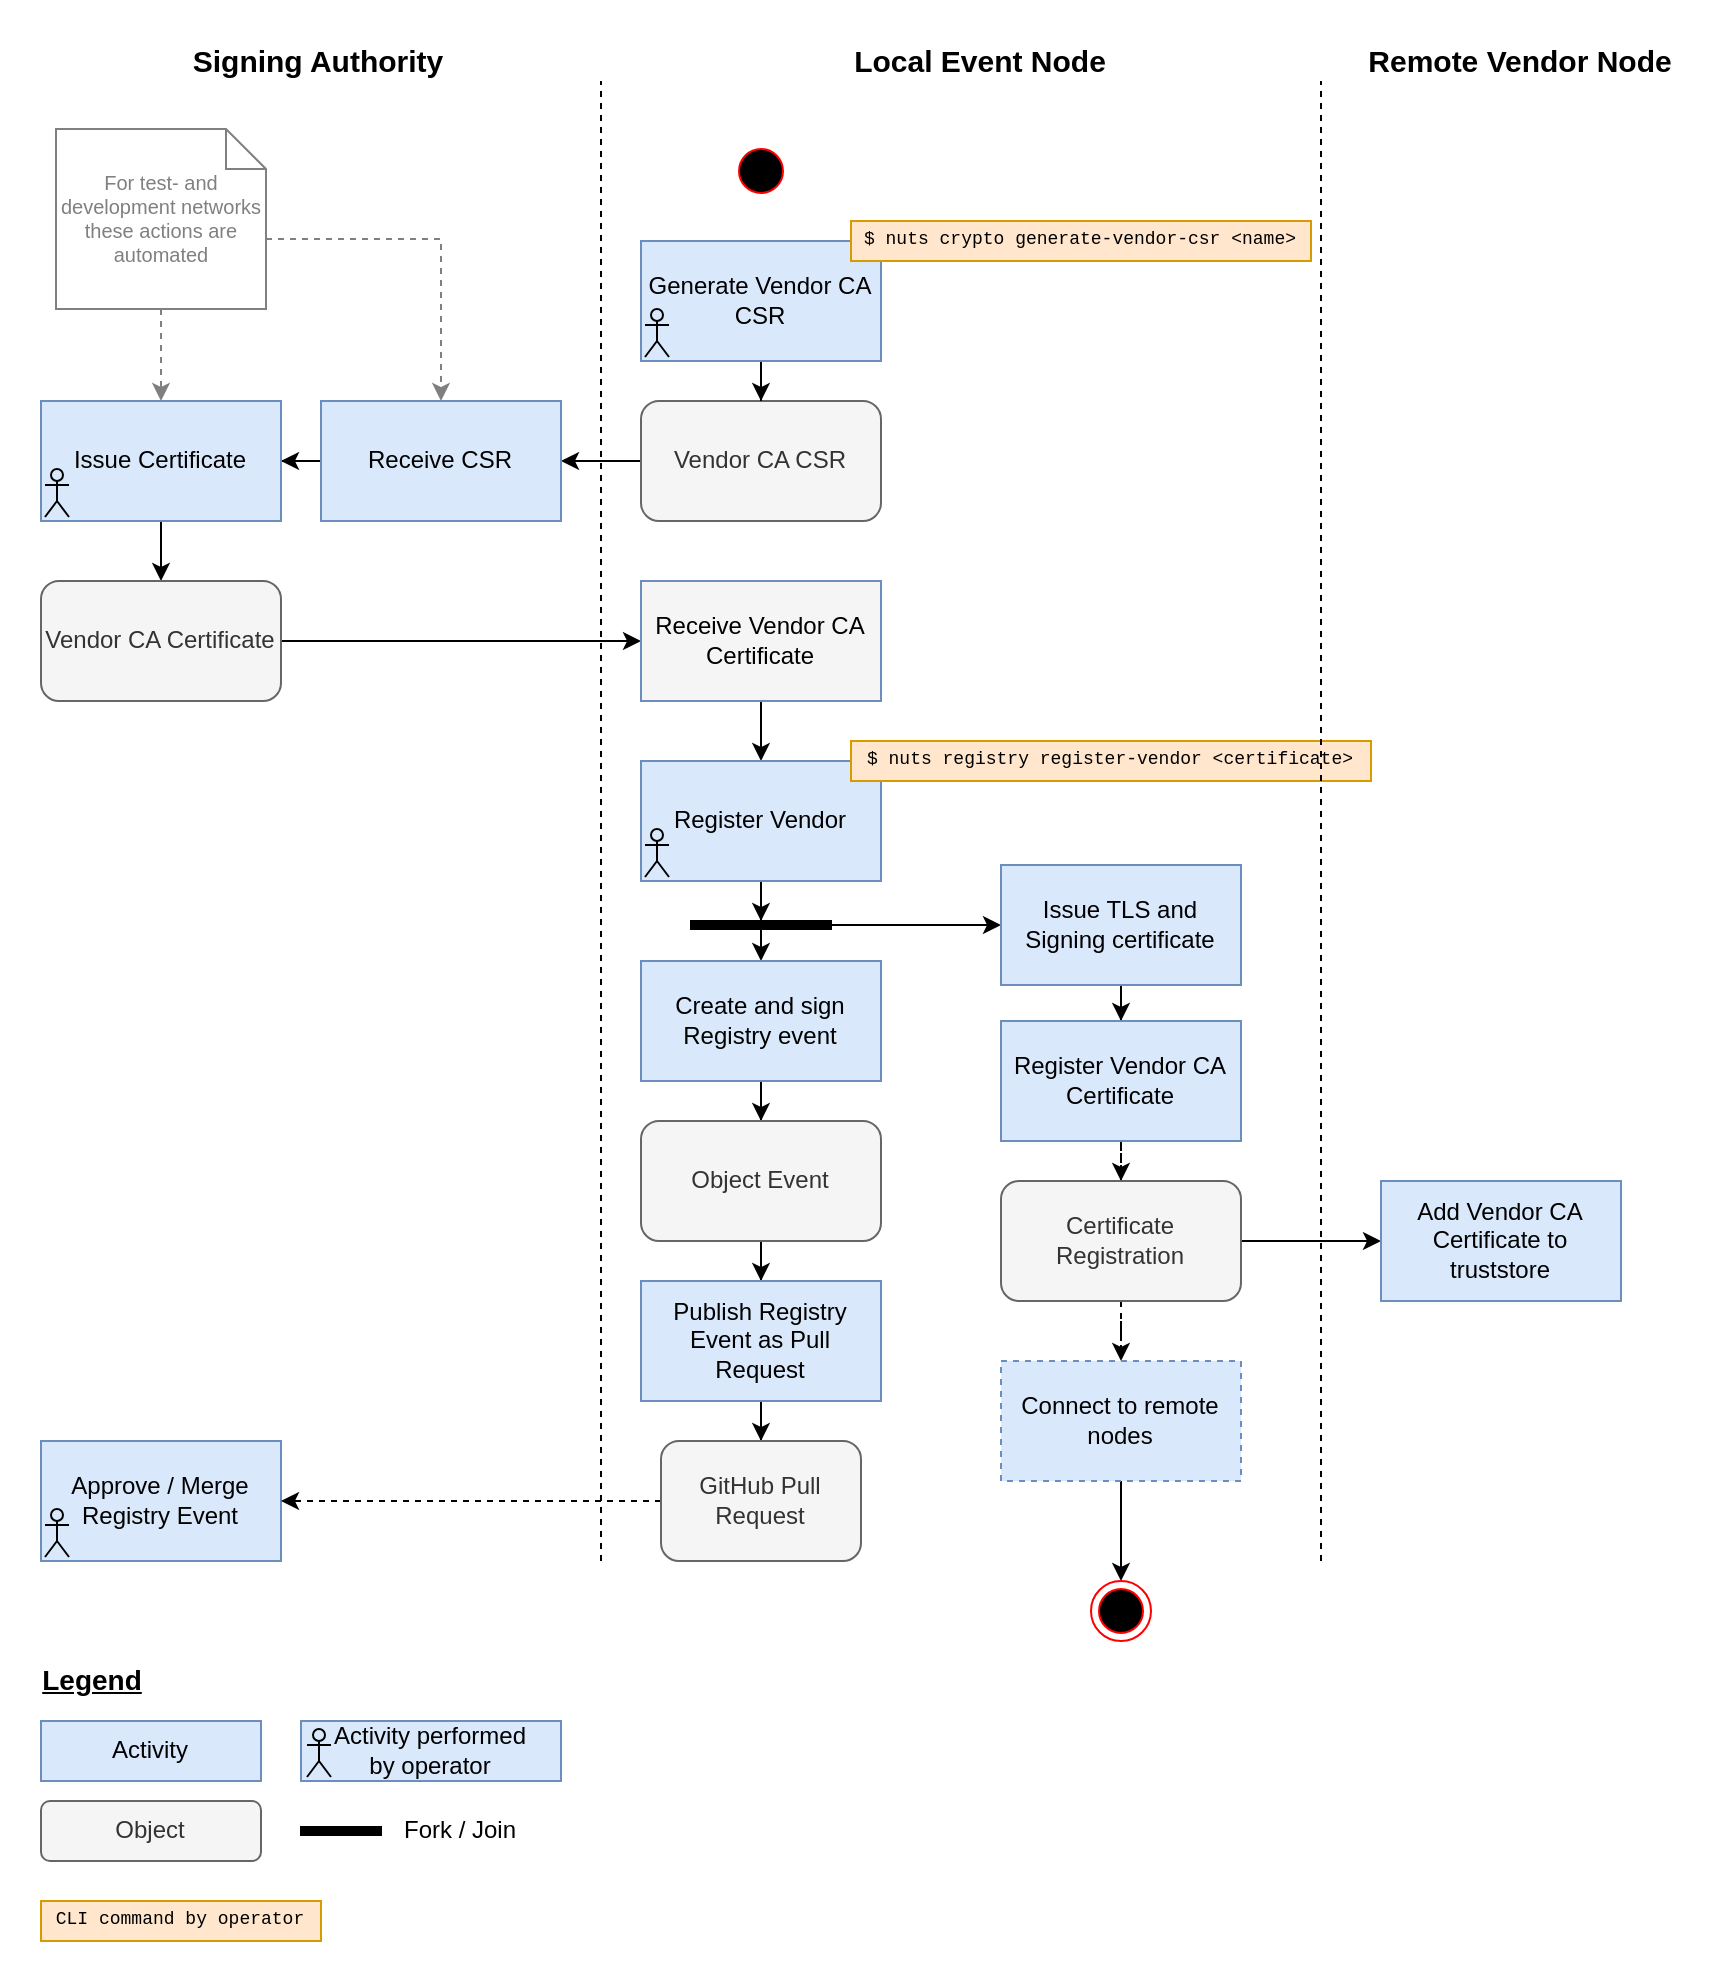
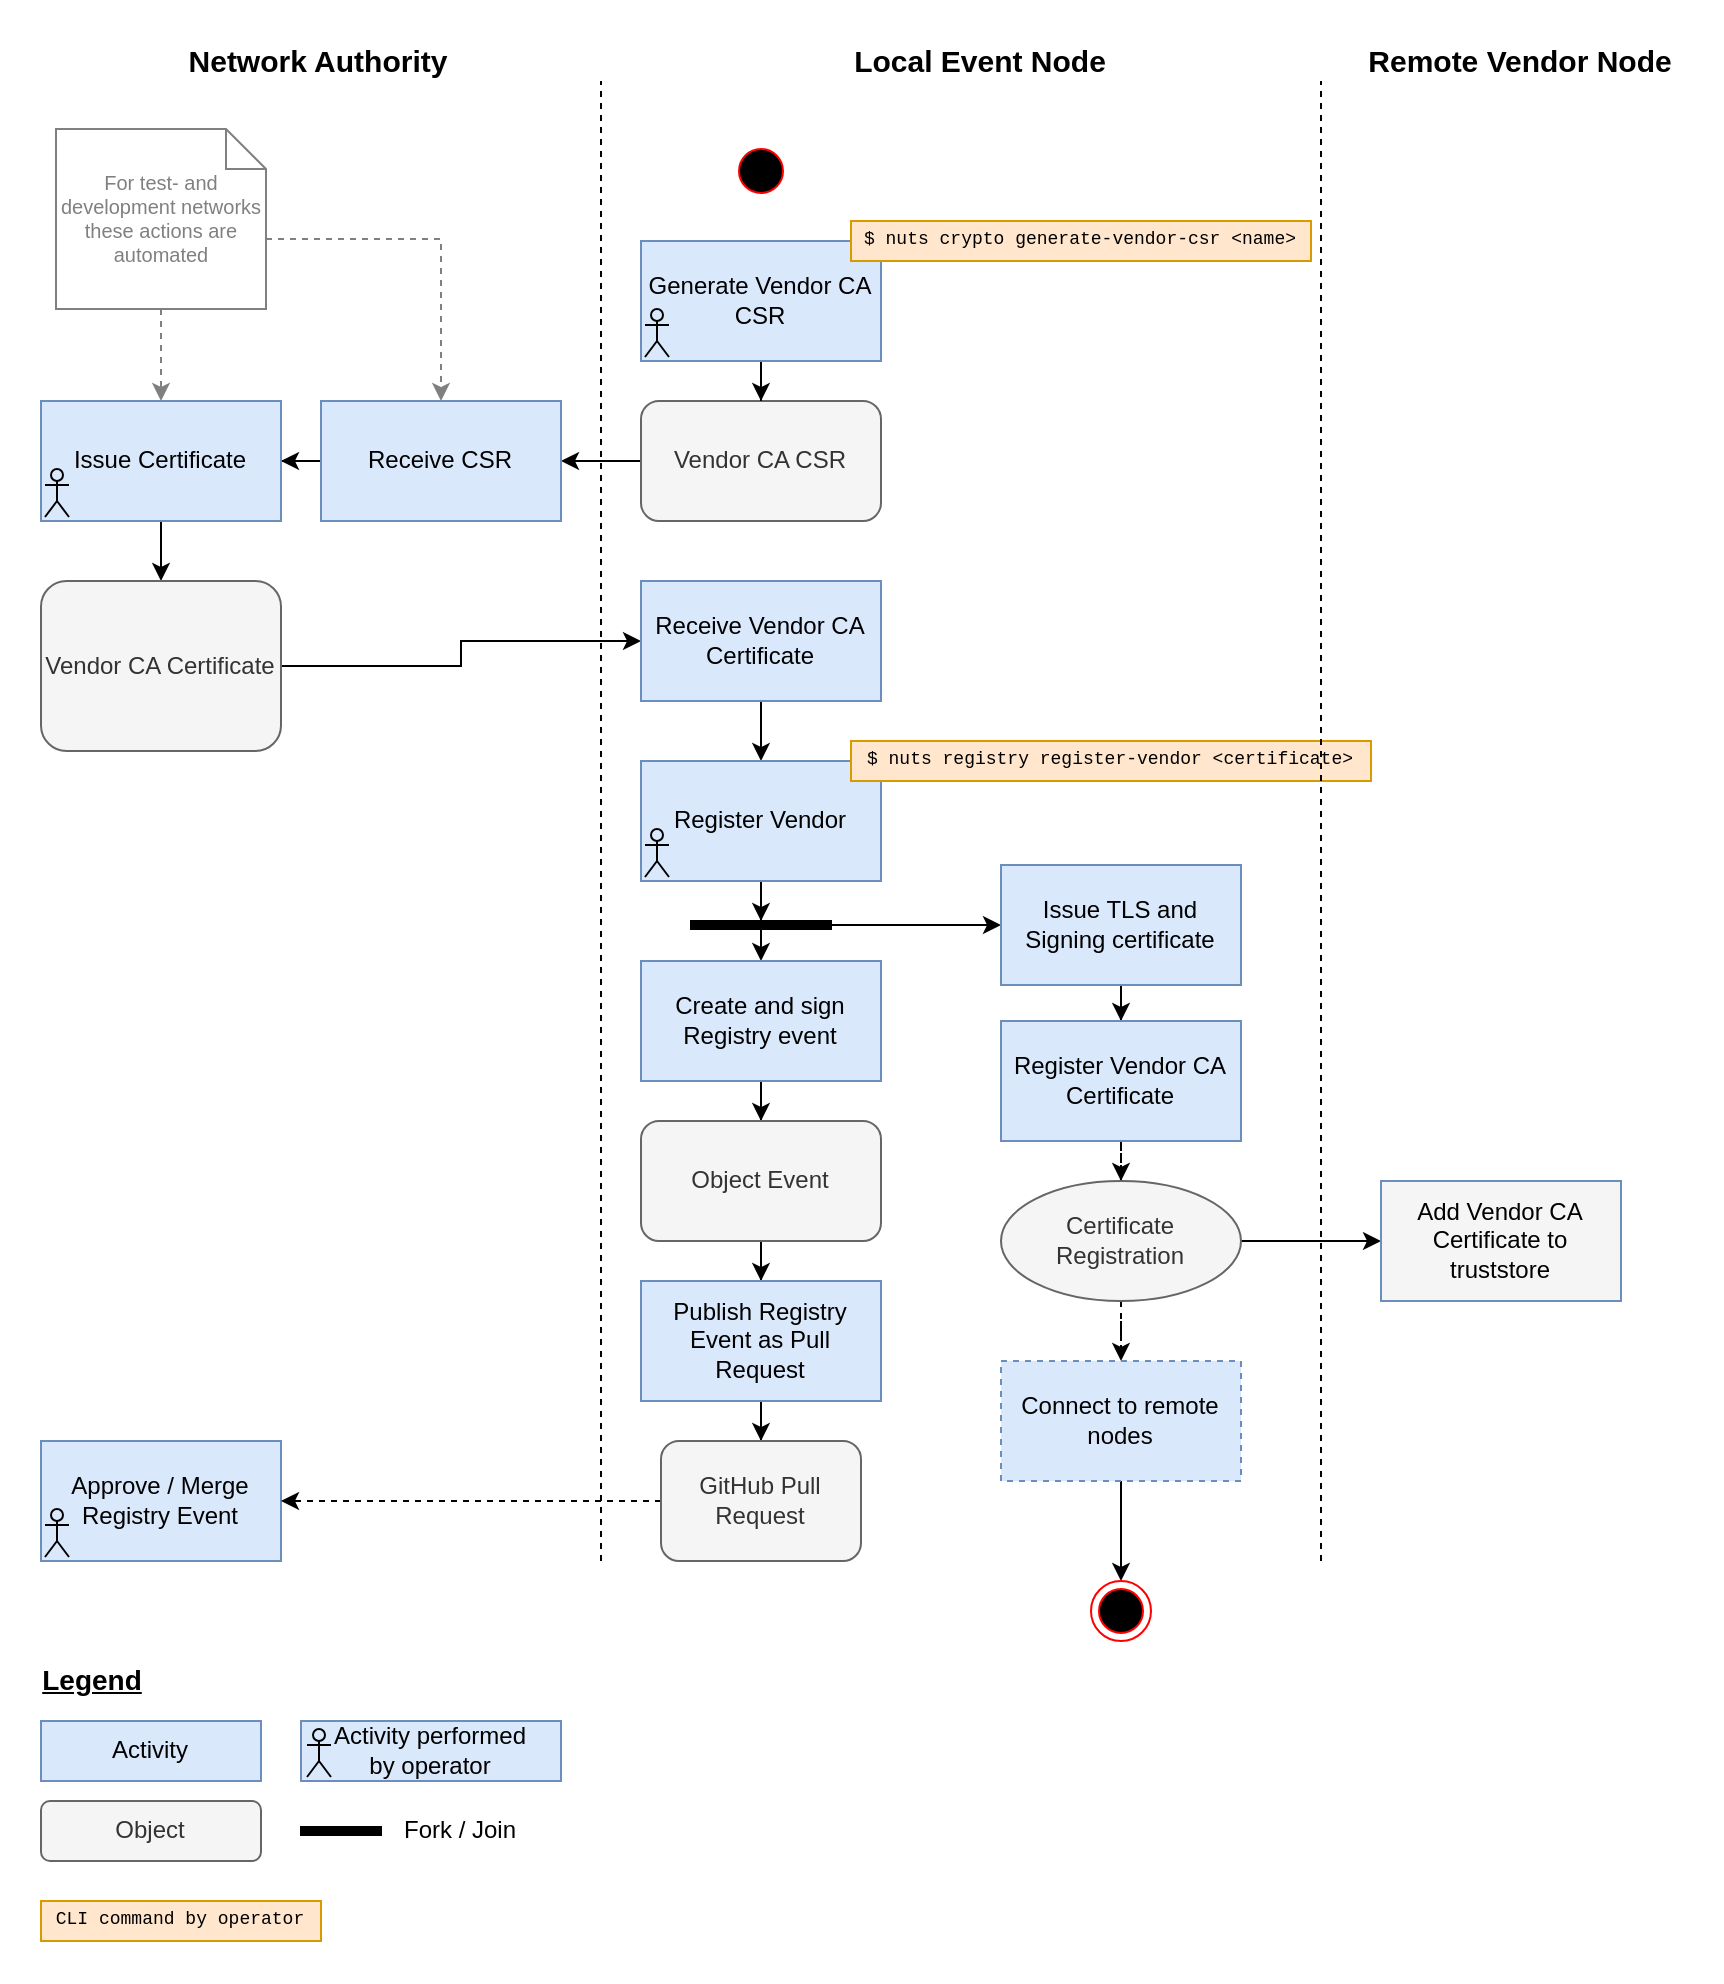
(319, 61) -> (319, 61)
(161, 641) -> (161, 666)
(761, 641) -> (761, 641)
(1121, 1241) -> (1121, 1241)
(1501, 1241) -> (1501, 1241)
